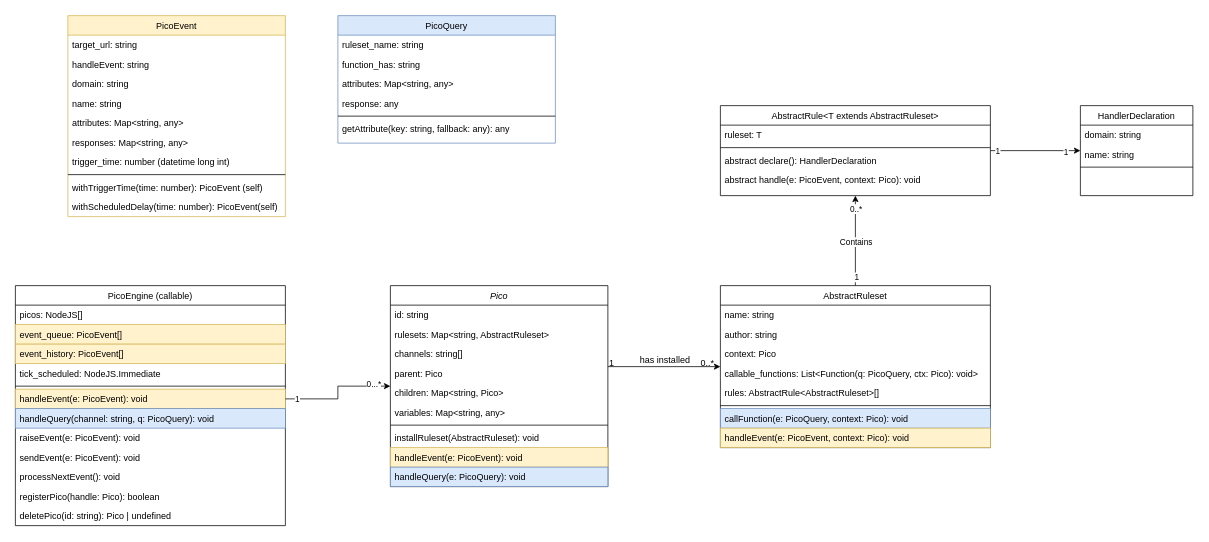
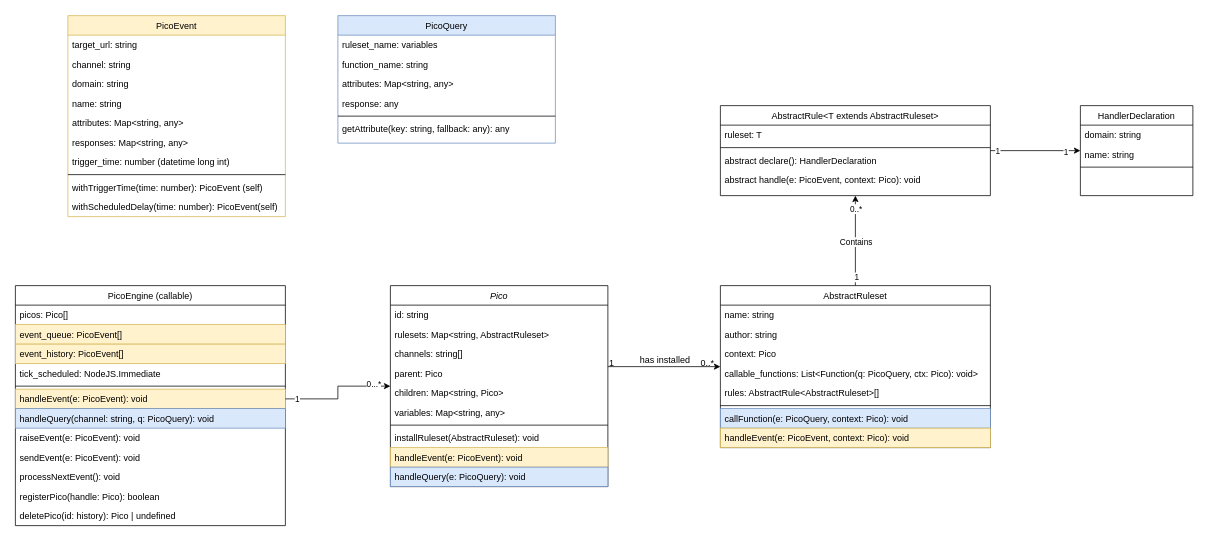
(388, 45) -> (394, 45)
(115, 65) -> (105, 65)
(388, 65) -> (390, 65)
(54, 315) -> (48, 315)
(105, 516) -> (108, 516)
